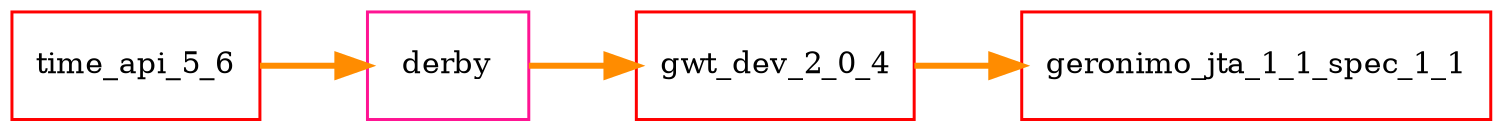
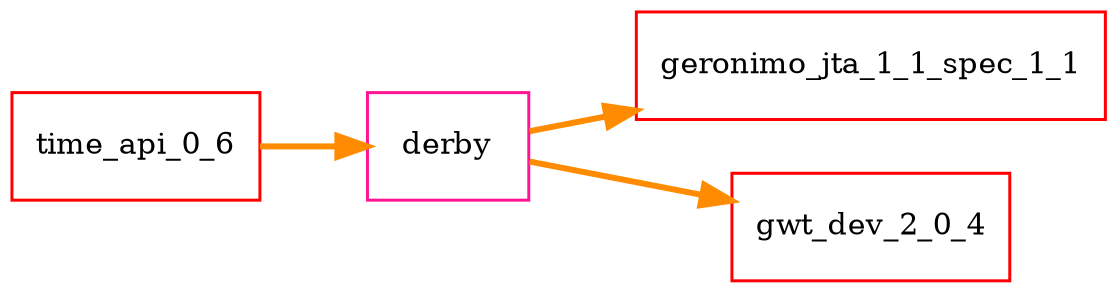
(136, 66) -> (136, 146)
(953, 66) -> (568, 124)
